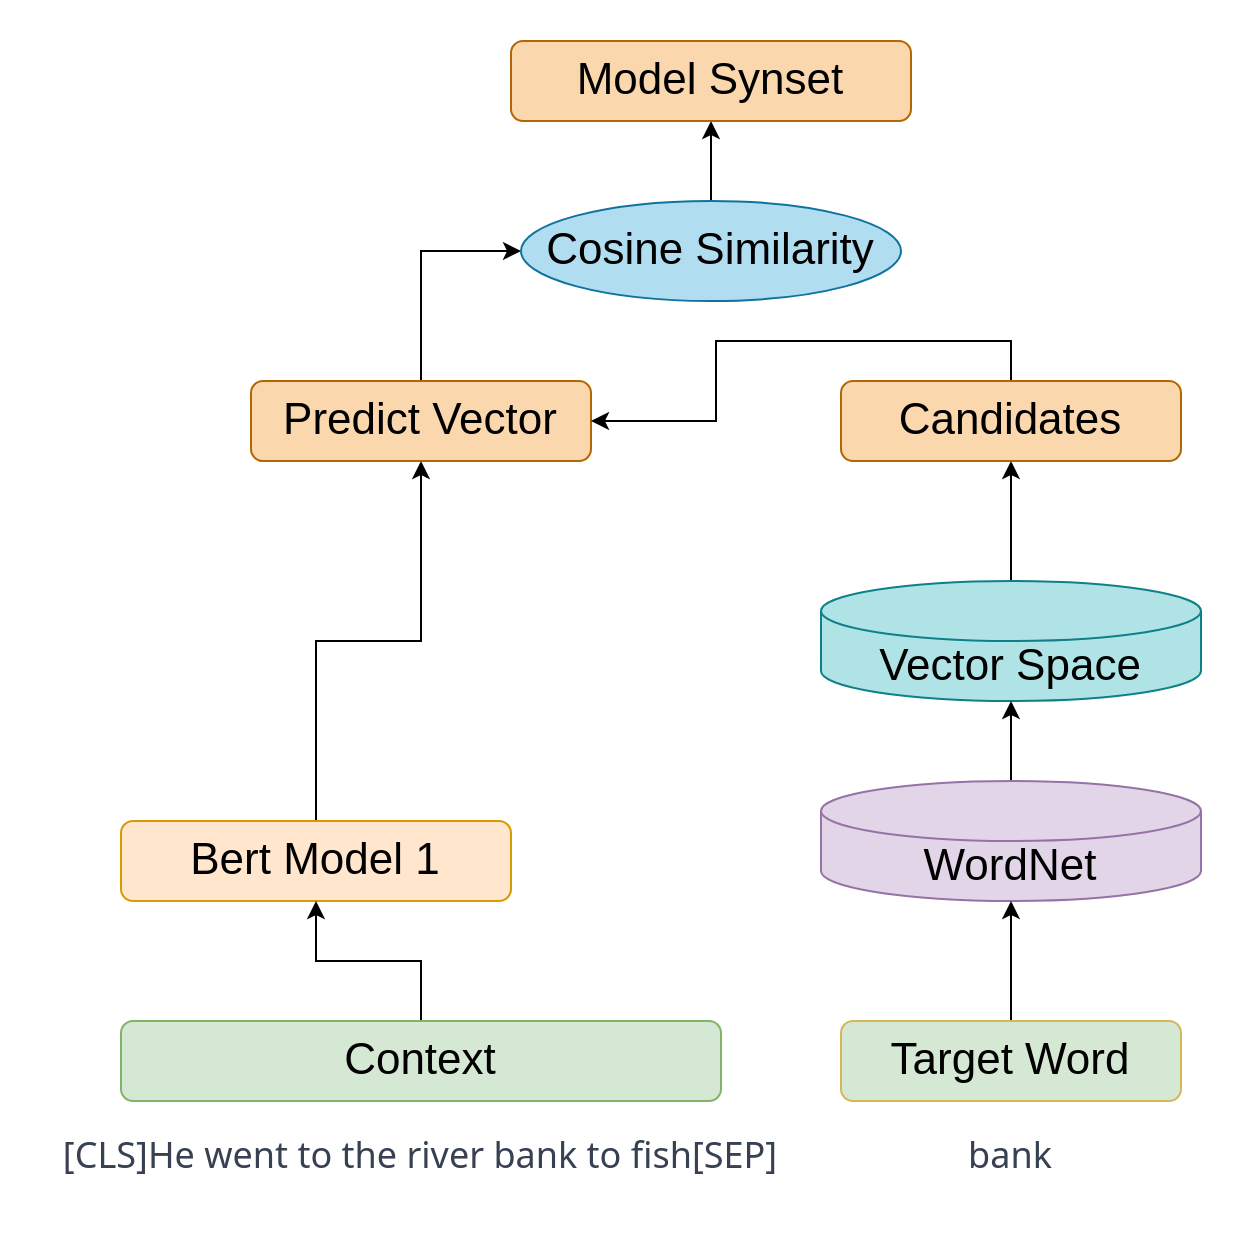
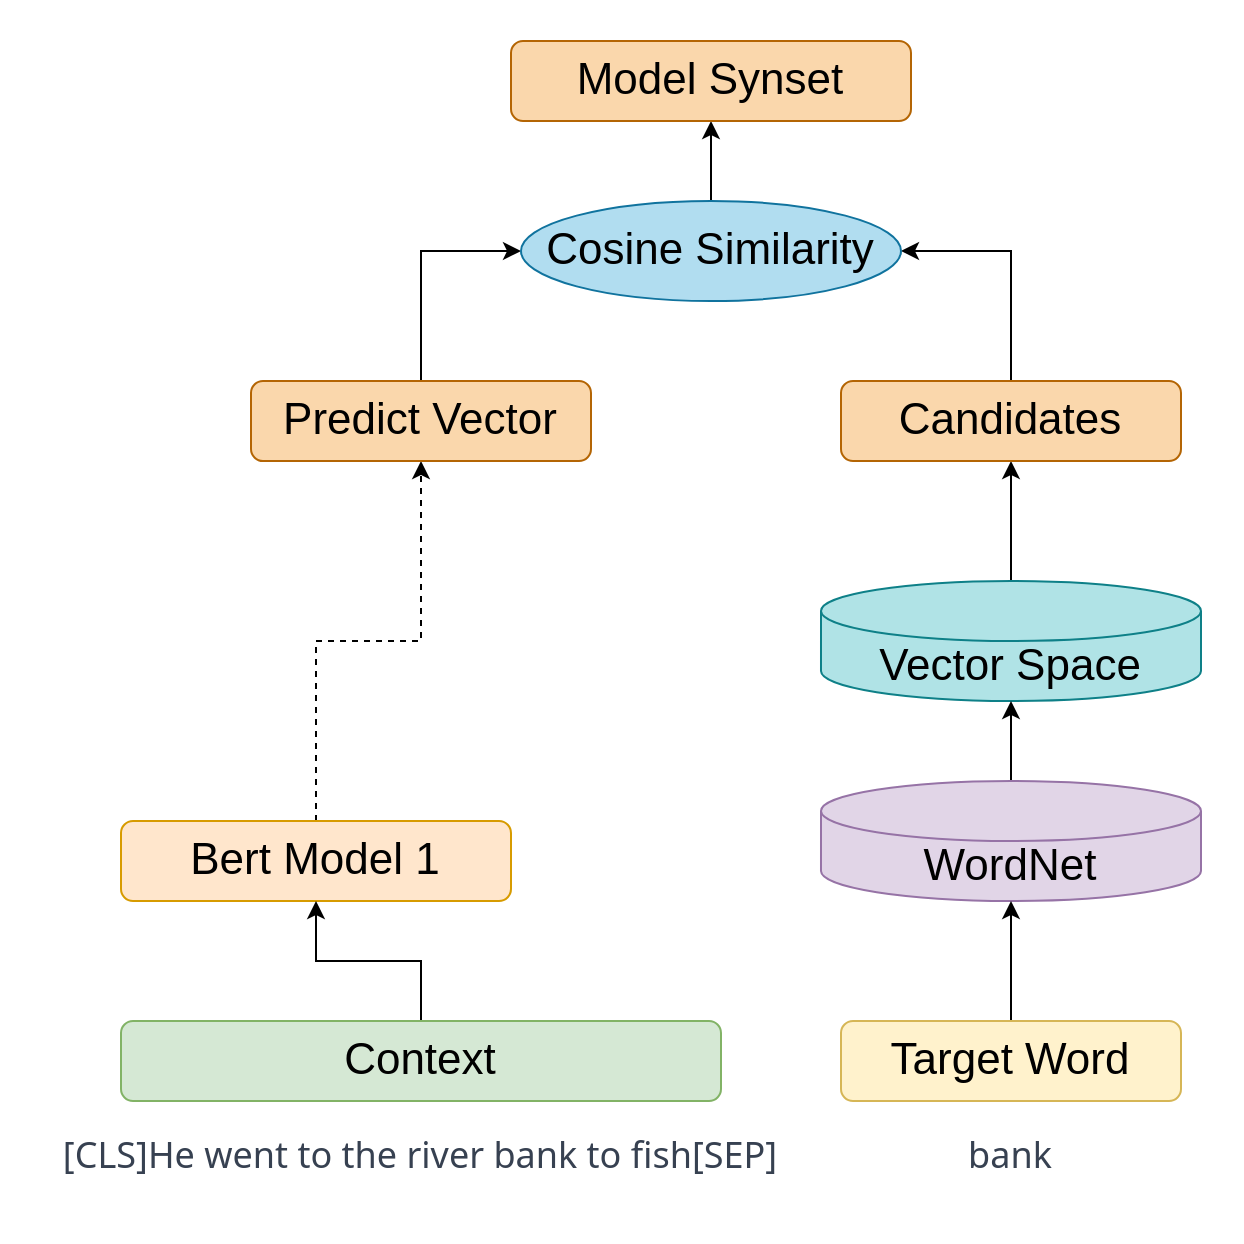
(769, 341) -> (1009, 251)
(364, 641) -> (364, 641)
(1011, 1061) -> (1011, 1061)
